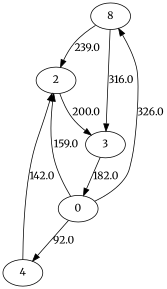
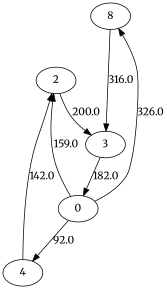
(77, 40) -> none
